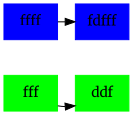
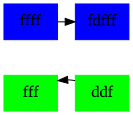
(61, 106) -> (71, 80)
